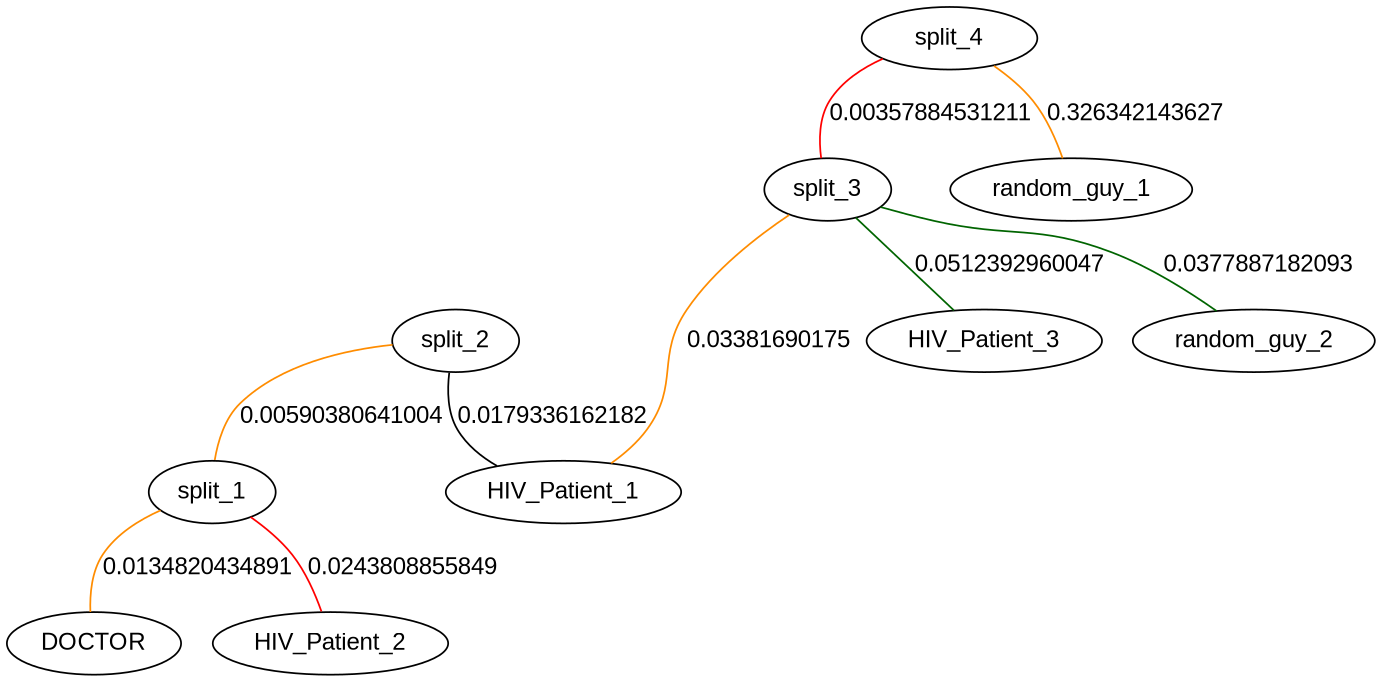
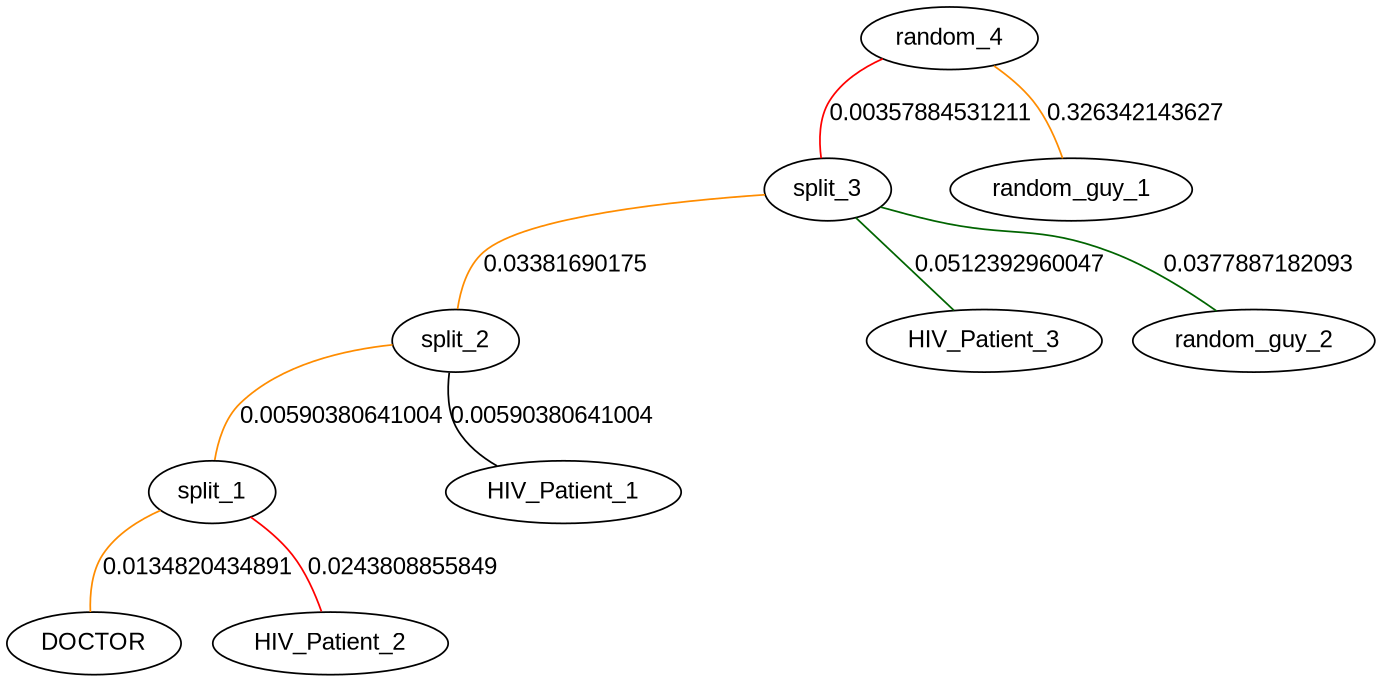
(950, 38) -> (950, 38)
(678, 326) -> (589, 216)
(552, 416) -> (552, 416)
